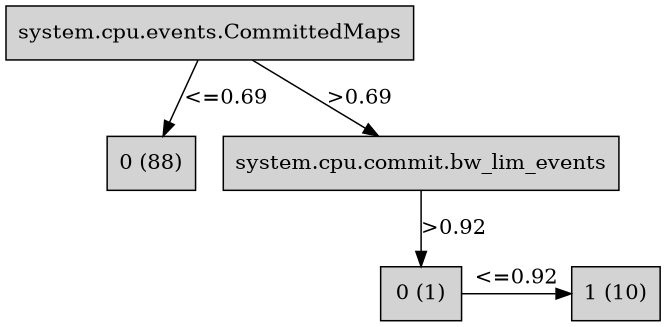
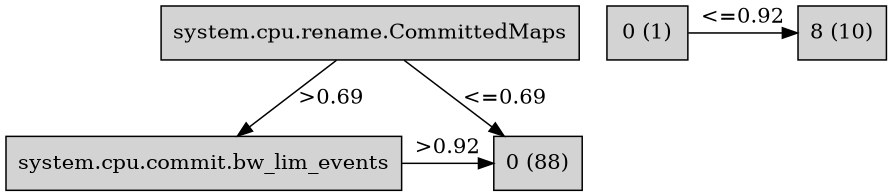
(210, 33) -> (370, 33)
(421, 221) -> (440, 163)
(616, 294) -> (842, 33)
